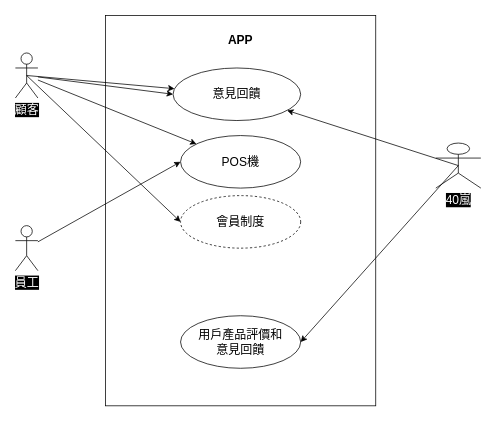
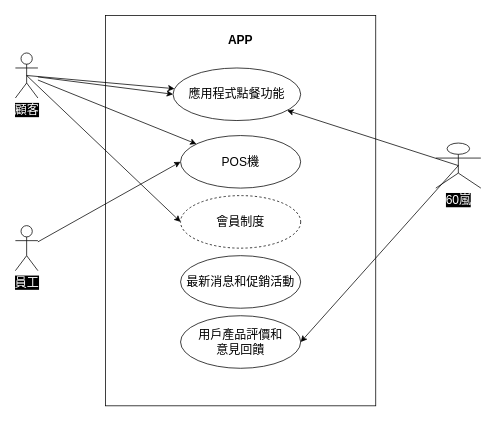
(237, 94) -> (237, 94)
(458, 200) -> (458, 200)
none -> (240, 282)
